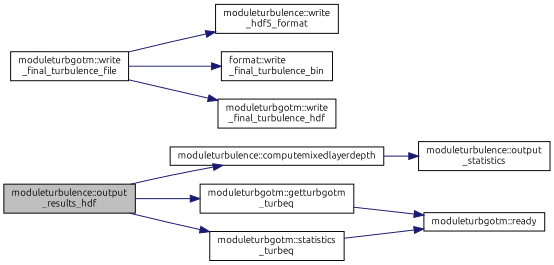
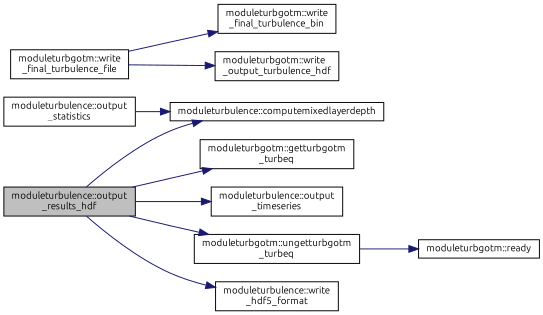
(167, 43) -> (142, 258)
(277, 66) -> (277, 19)
(277, 114) -> (277, 66)
(396, 156) -> (148, 112)
none -> (277, 202)
(384, 211) -> none
(277, 246) -> (277, 249)
